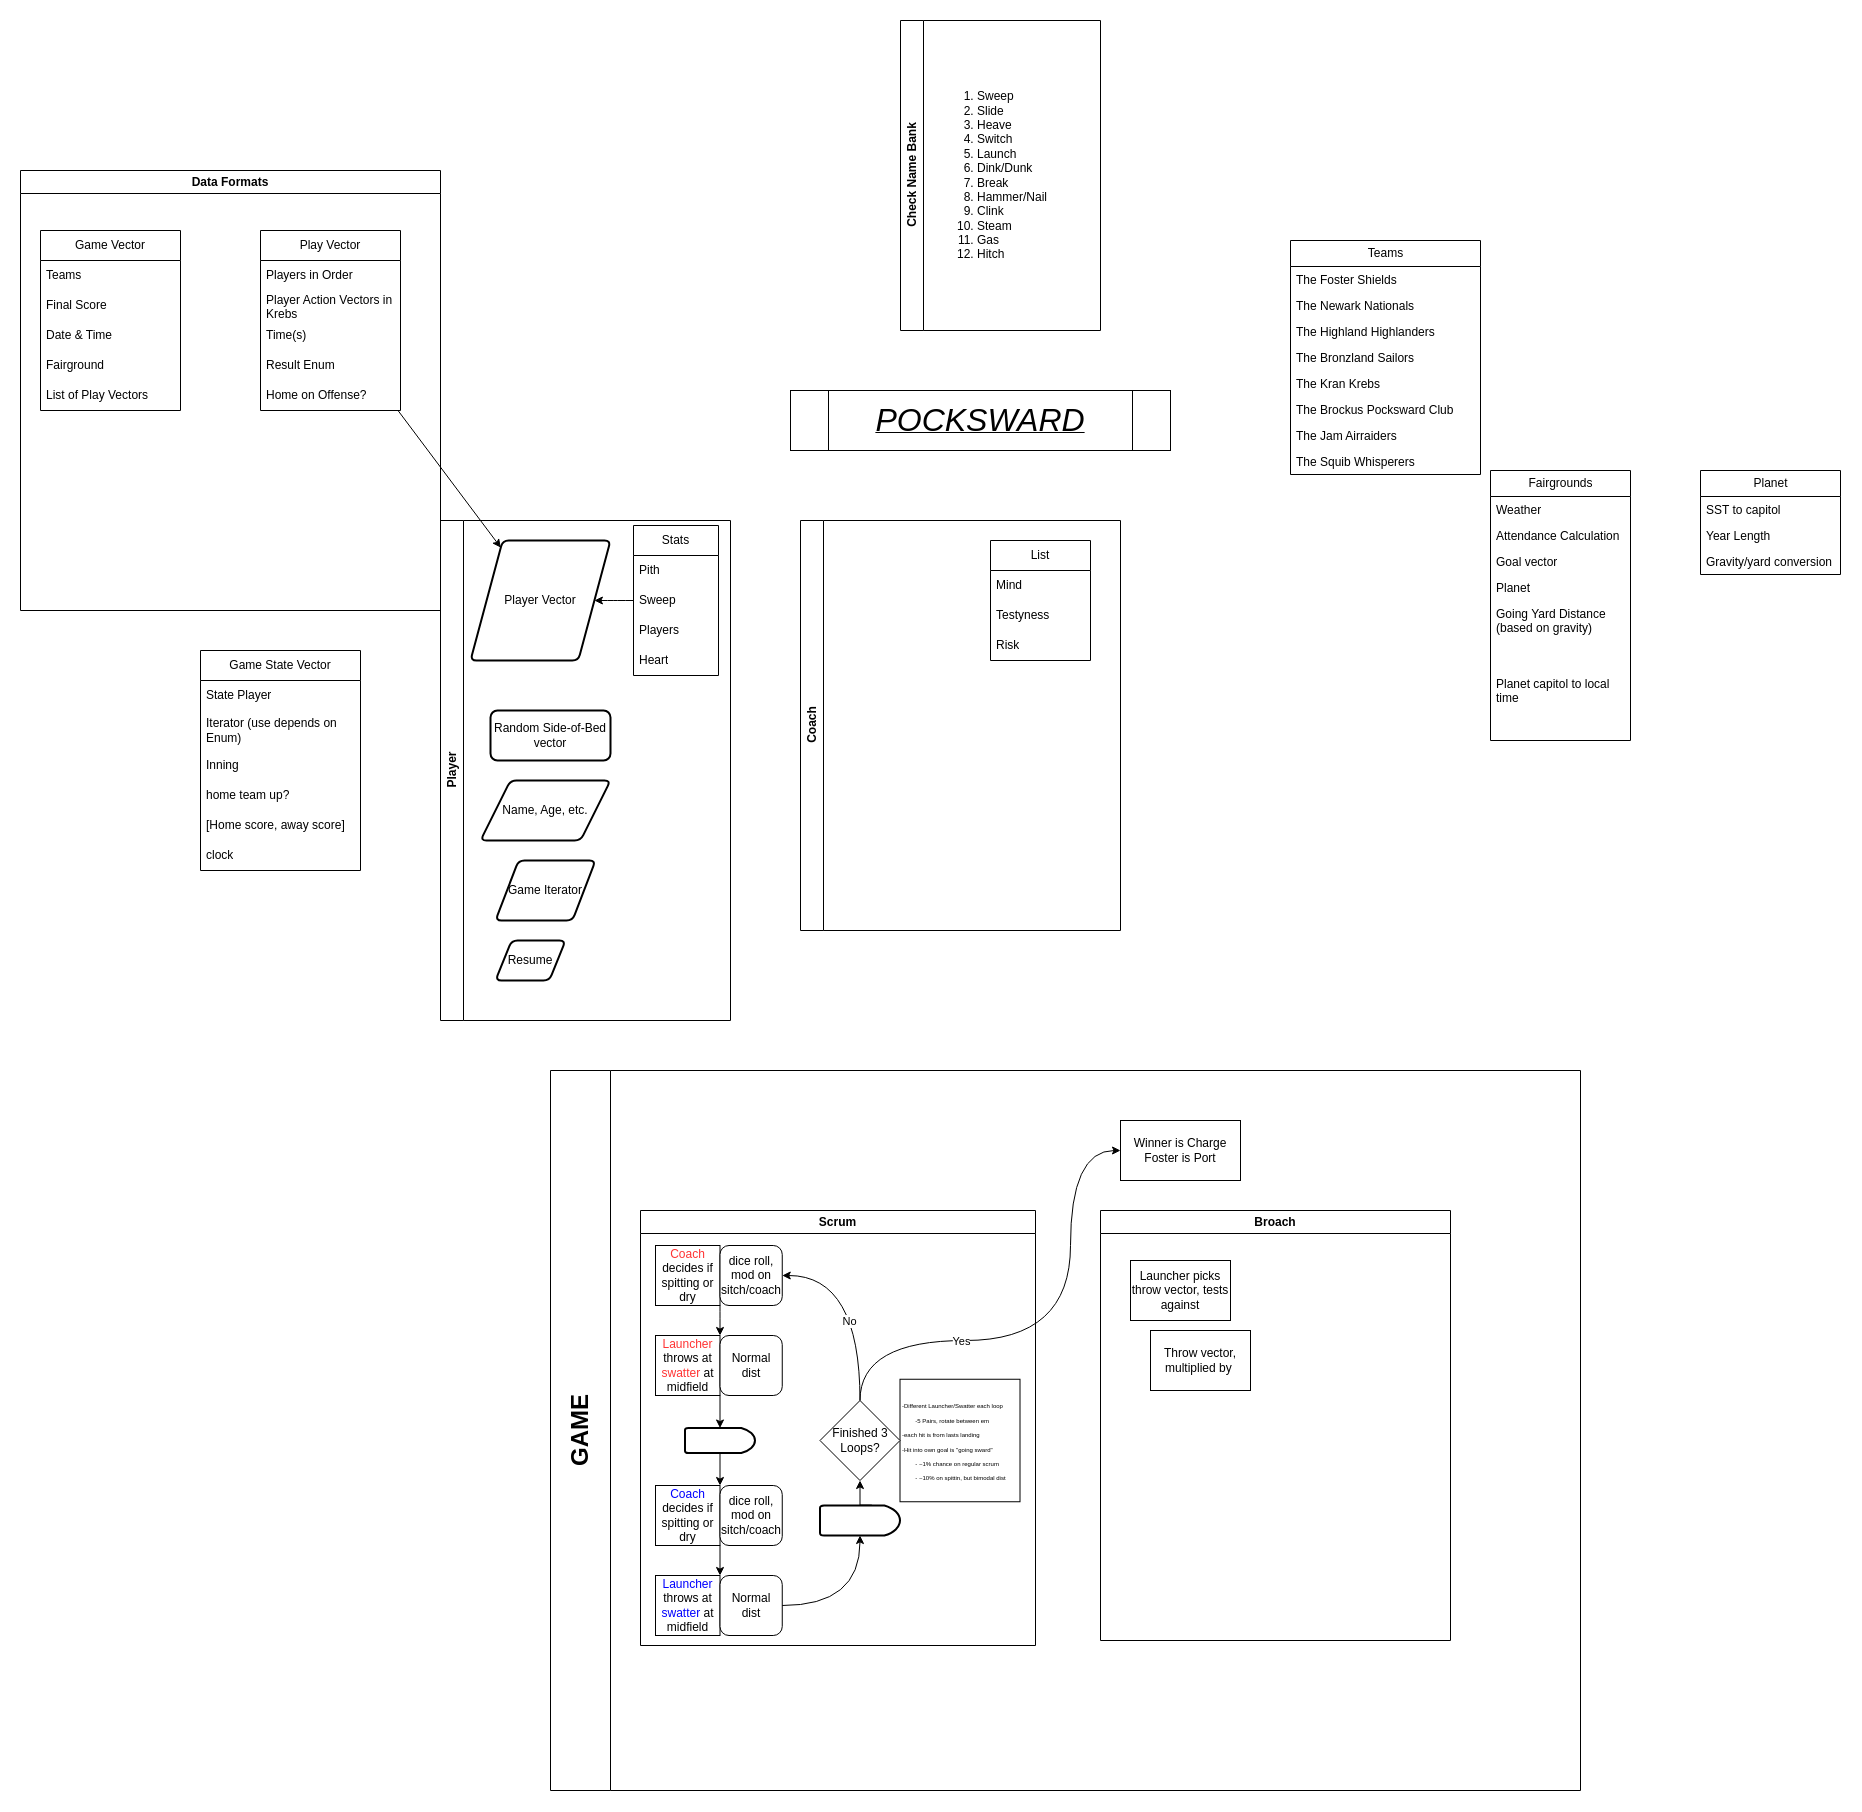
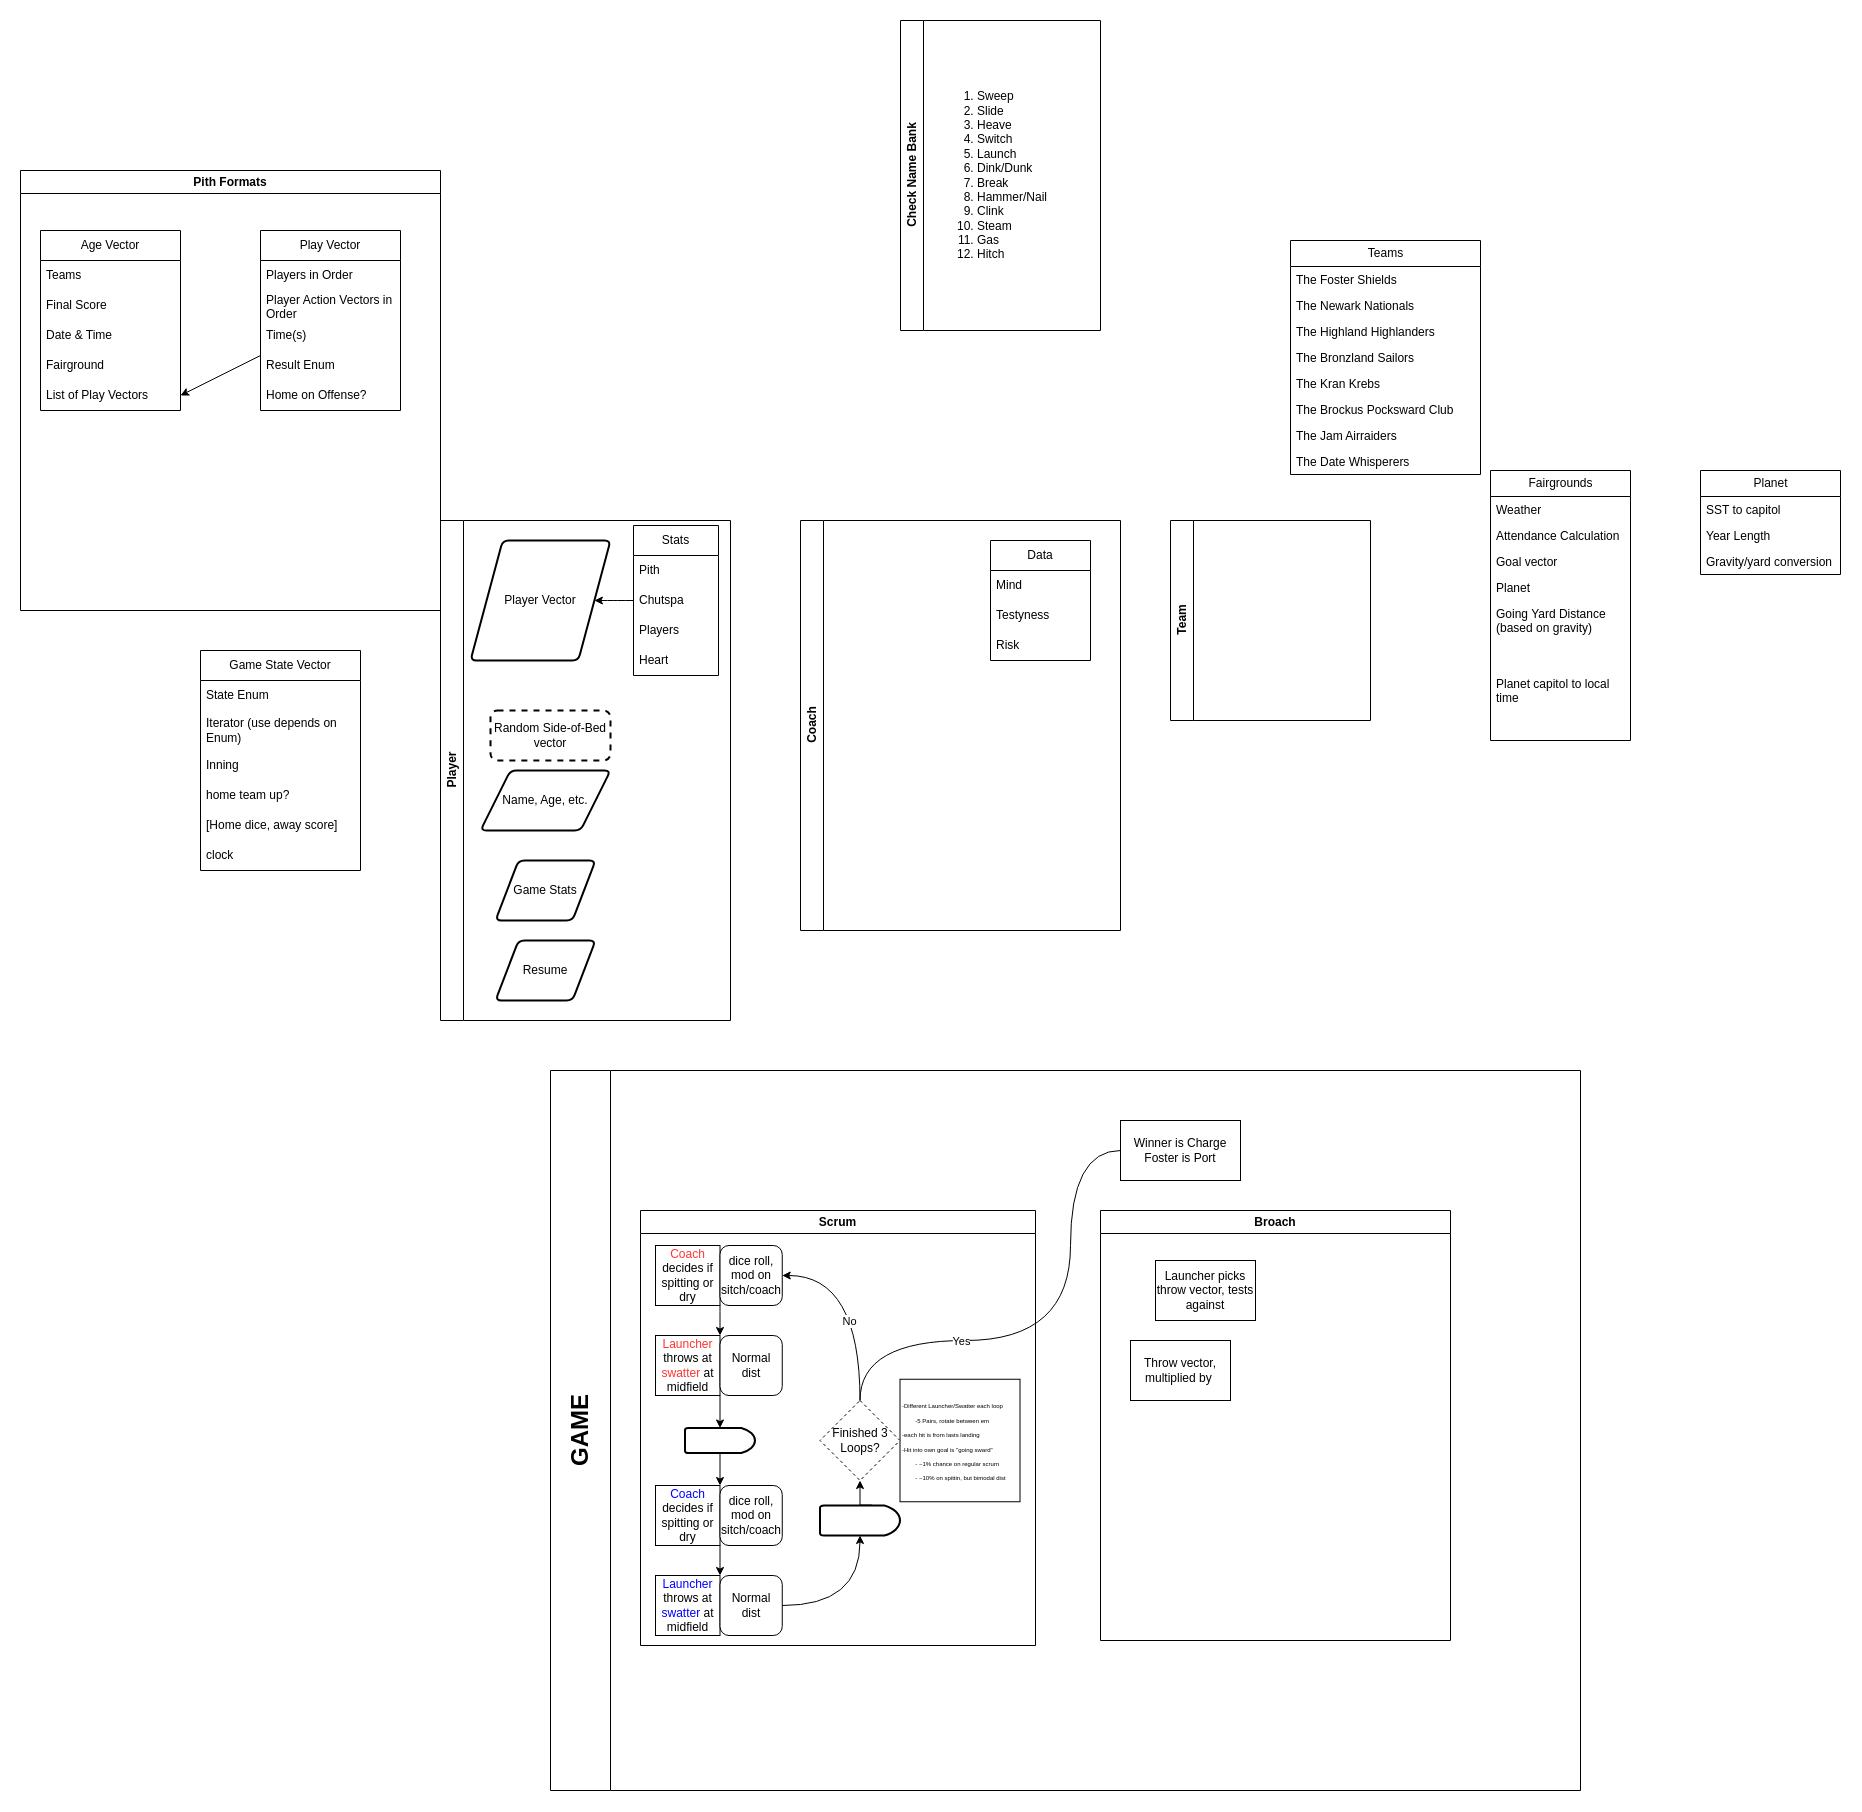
(231, 183) -> (231, 183)
(111, 246) -> (111, 246)
(332, 306) -> (332, 306)
(981, 421) -> none
(1357, 463) -> (1356, 463)
(448, 477) -> (222, 375)
(1041, 556) -> (1041, 556)
(656, 601) -> (663, 601)
none -> (1271, 621)
(244, 696) -> (239, 696)
(551, 736) -> (551, 736)
(546, 811) -> (546, 801)
(281, 826) -> (276, 826)
(546, 891) -> (546, 891)
(531, 961) -> (546, 971)
(1085, 1169) -> (1087, 1168)
(1181, 1291) -> (1206, 1291)
(1201, 1361) -> (1181, 1371)
(860, 1441) -> (860, 1441)
